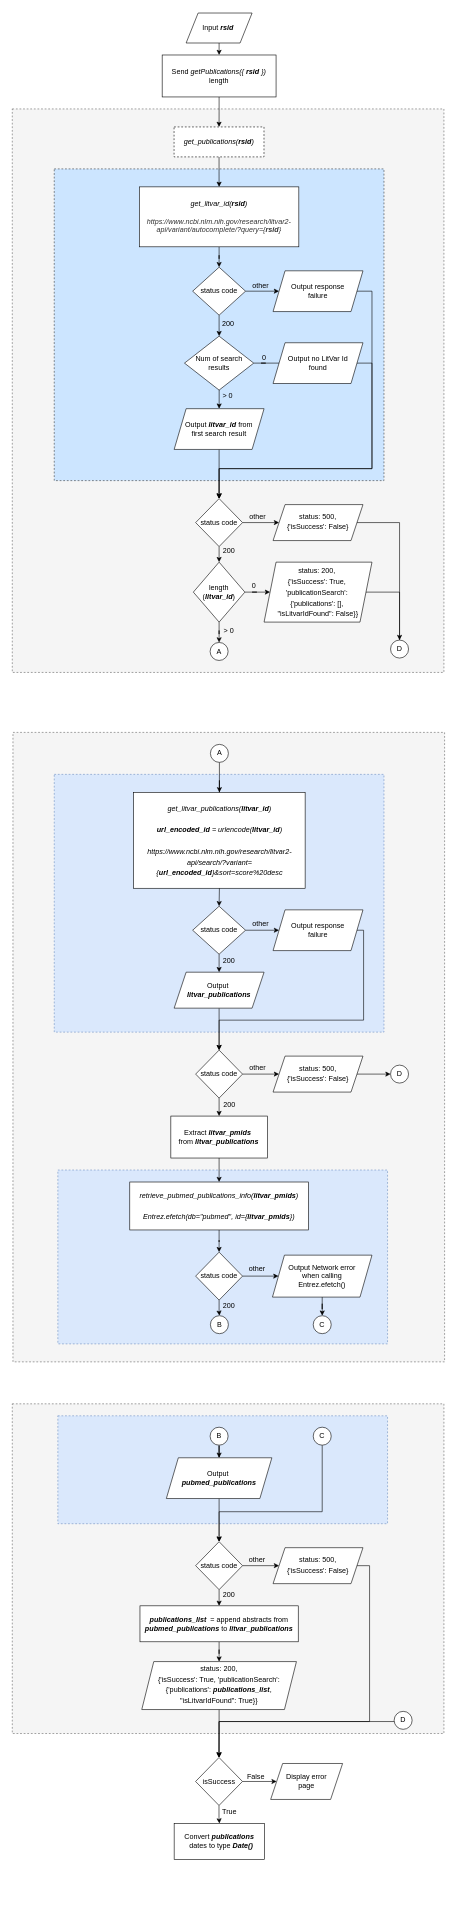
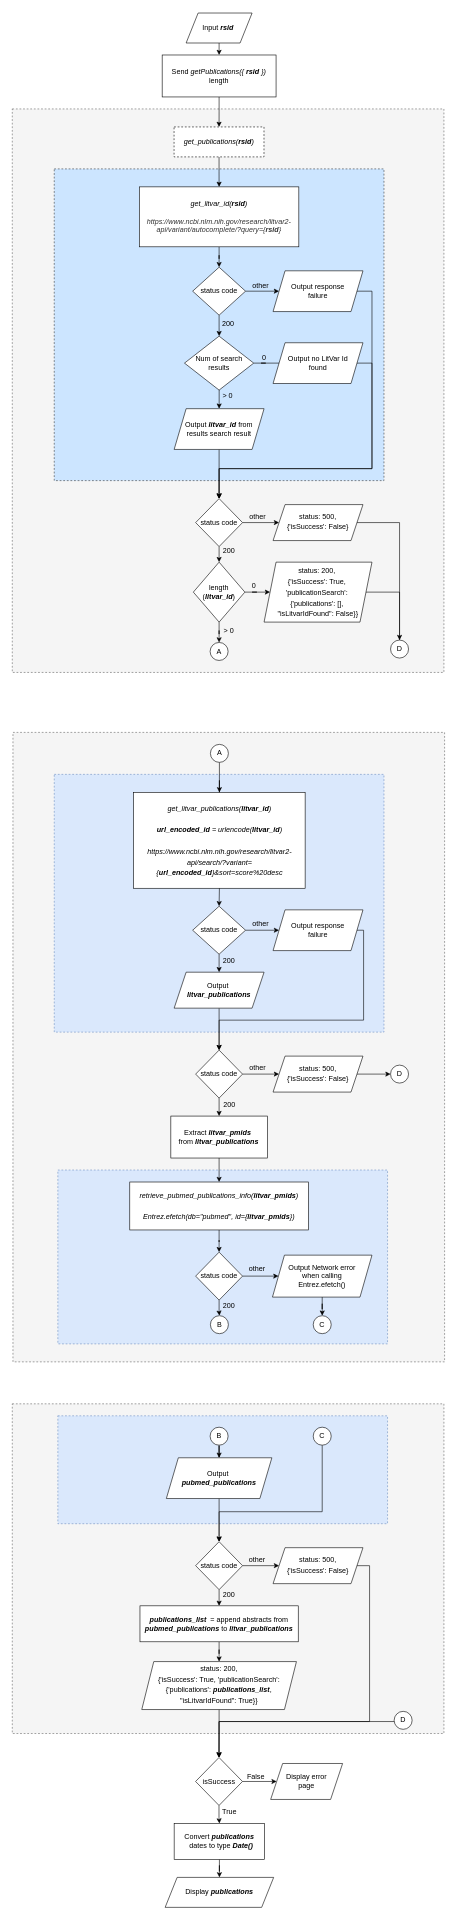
(219, 429) -> (219, 429)
none -> (220, 1871)
none -> (220, 1893)
